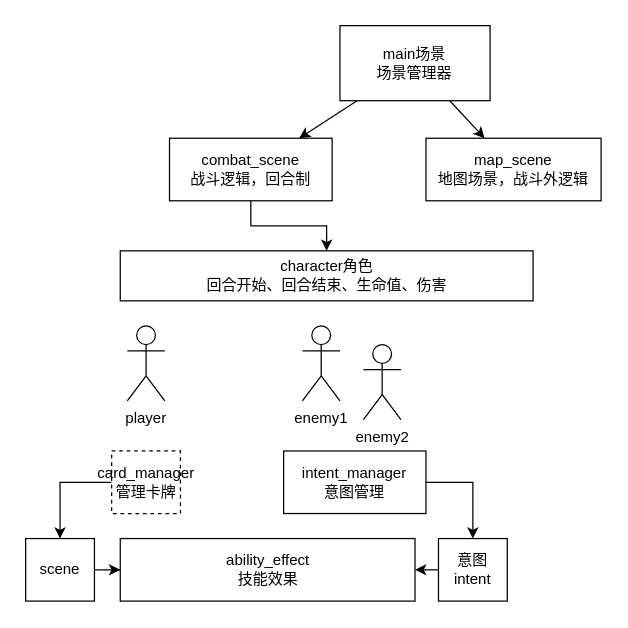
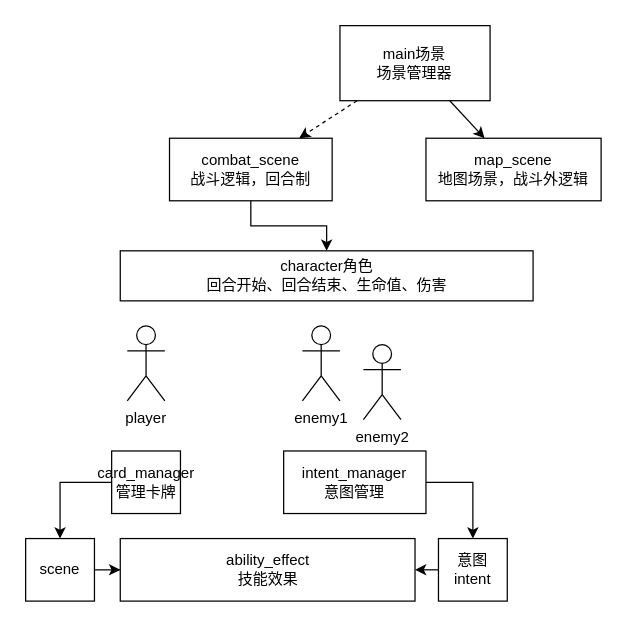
(331, 117) -> (331, 117)
(146, 482) -> (146, 482)
